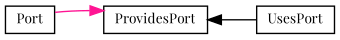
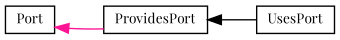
(72, 11) -> (86, 29)
